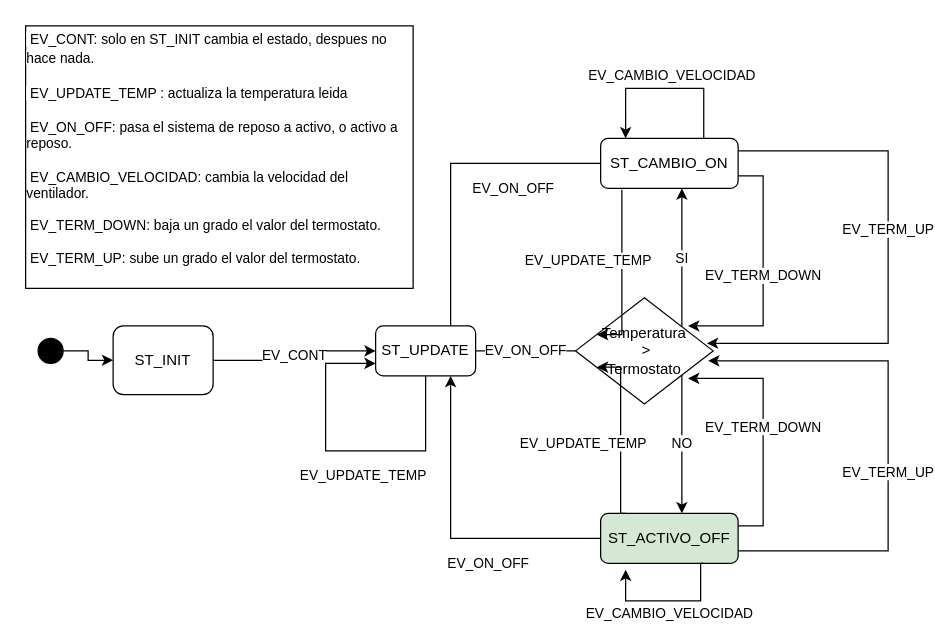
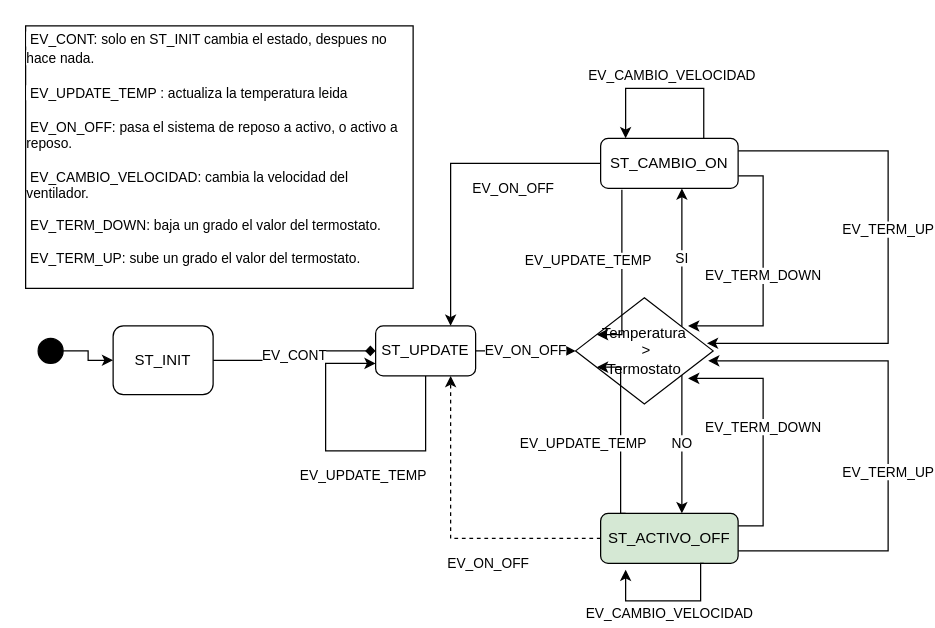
(451, 319) -> (451, 316)
(366, 351) -> (365, 351)
(569, 351) -> (566, 351)
(451, 536) -> (451, 536)
